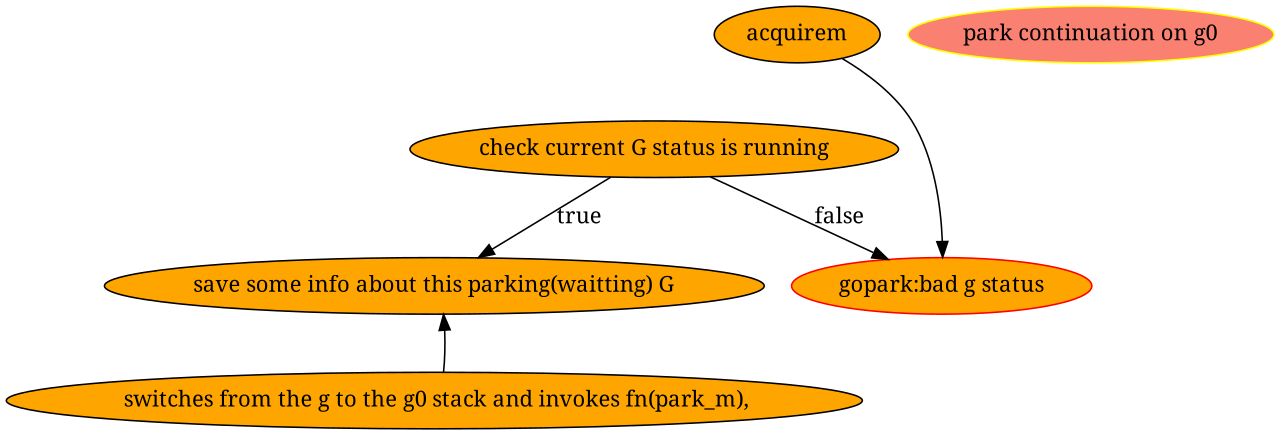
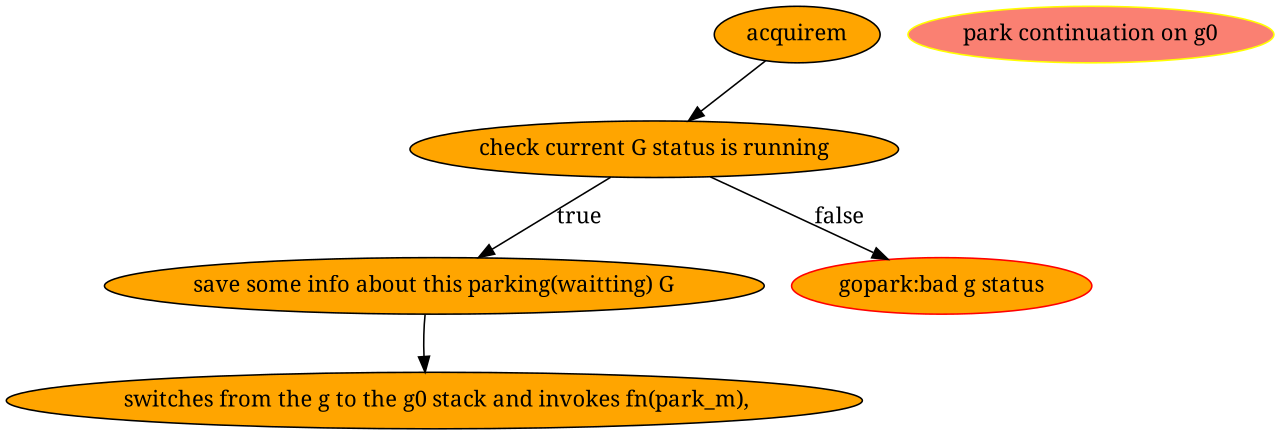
(919, 135) -> (733, 86)
(445, 351) -> (424, 335)
